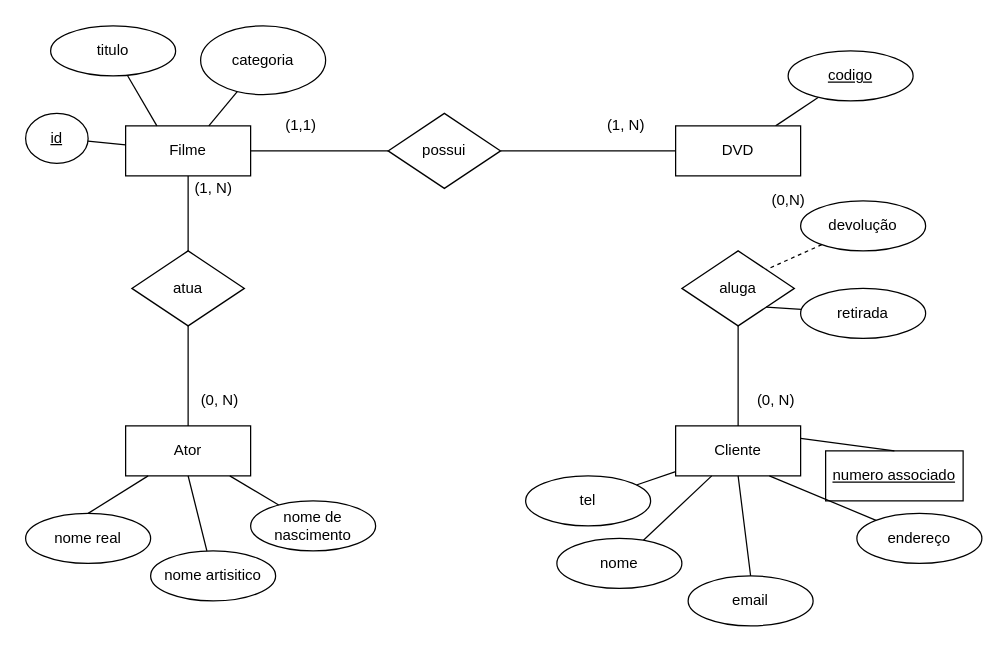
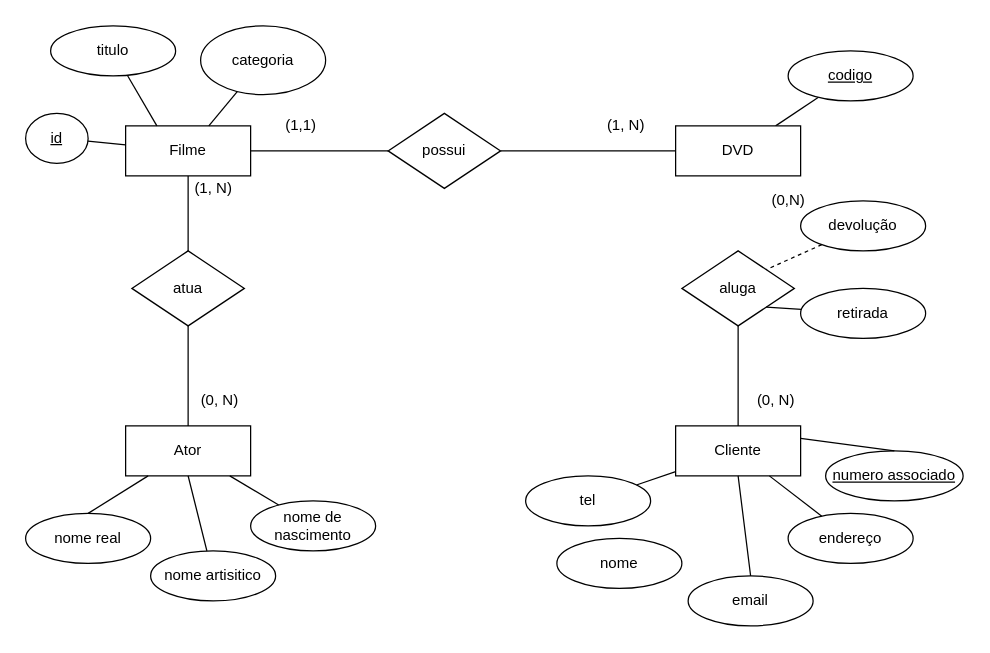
(894, 476) -> (894, 476)
(677, 508) -> none
(919, 538) -> (851, 538)
